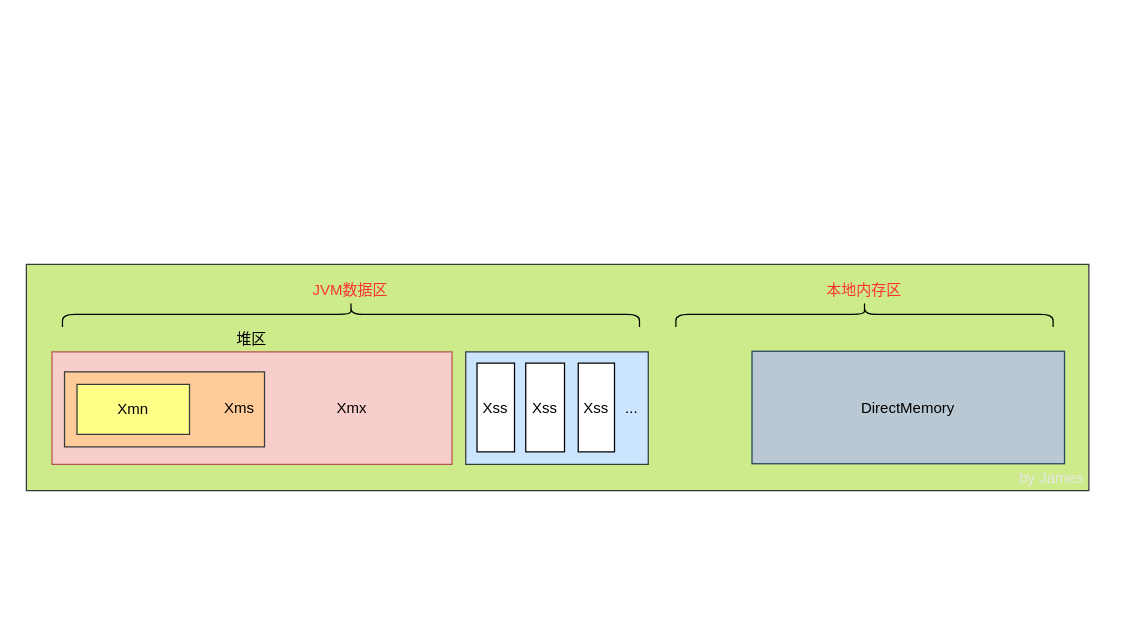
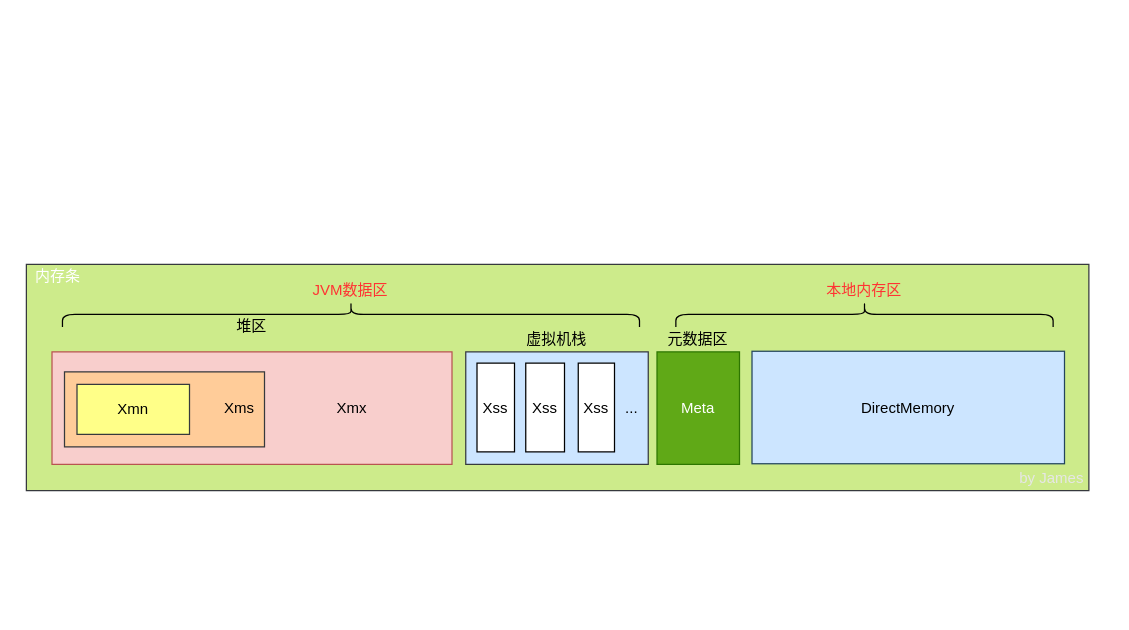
none -> (58, 277)
(252, 339) -> (252, 327)
none -> (557, 339)
none -> (698, 339)
none -> (698, 408)
(908, 408) -> (908, 408)
